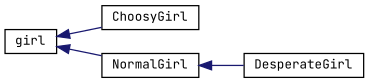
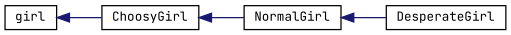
(85, 52) -> (228, 18)
